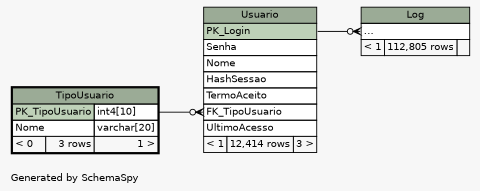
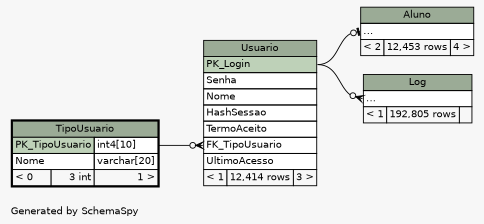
none -> (417, 31)
(421, 47) -> (423, 114)
(75, 144) -> (80, 177)
